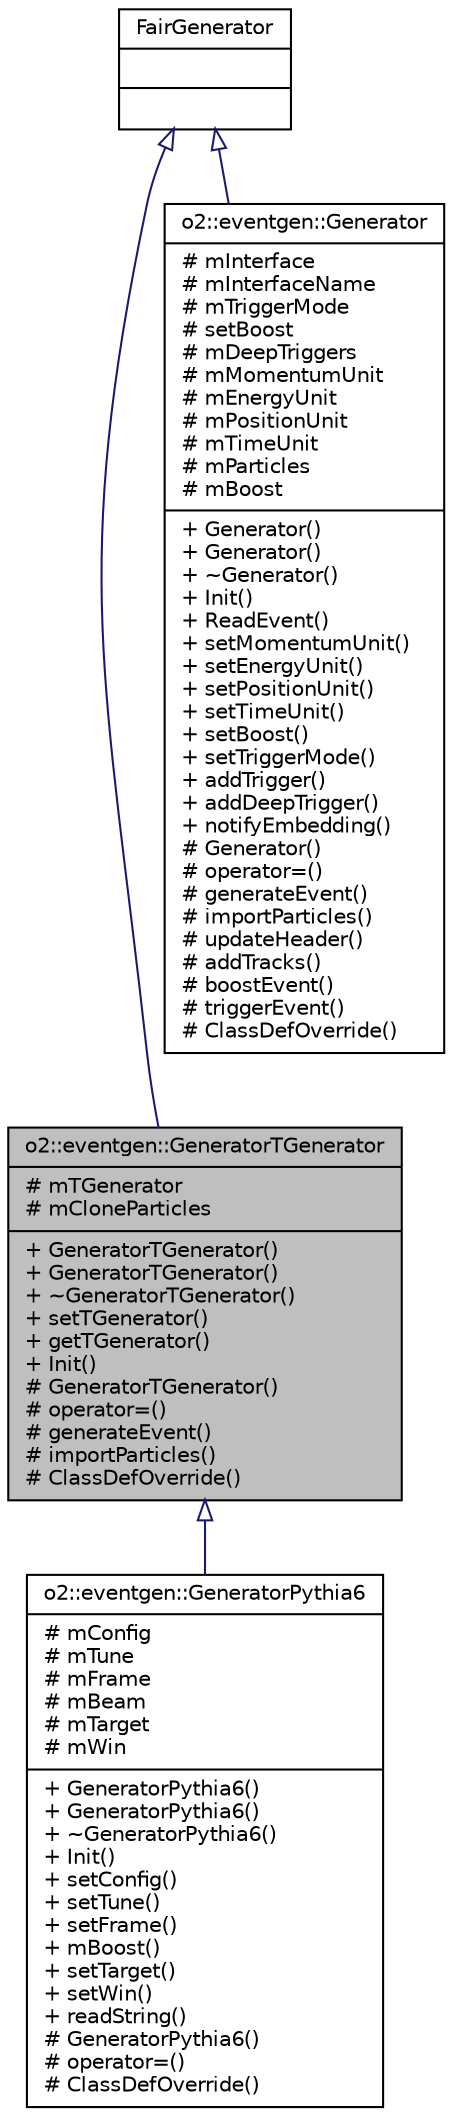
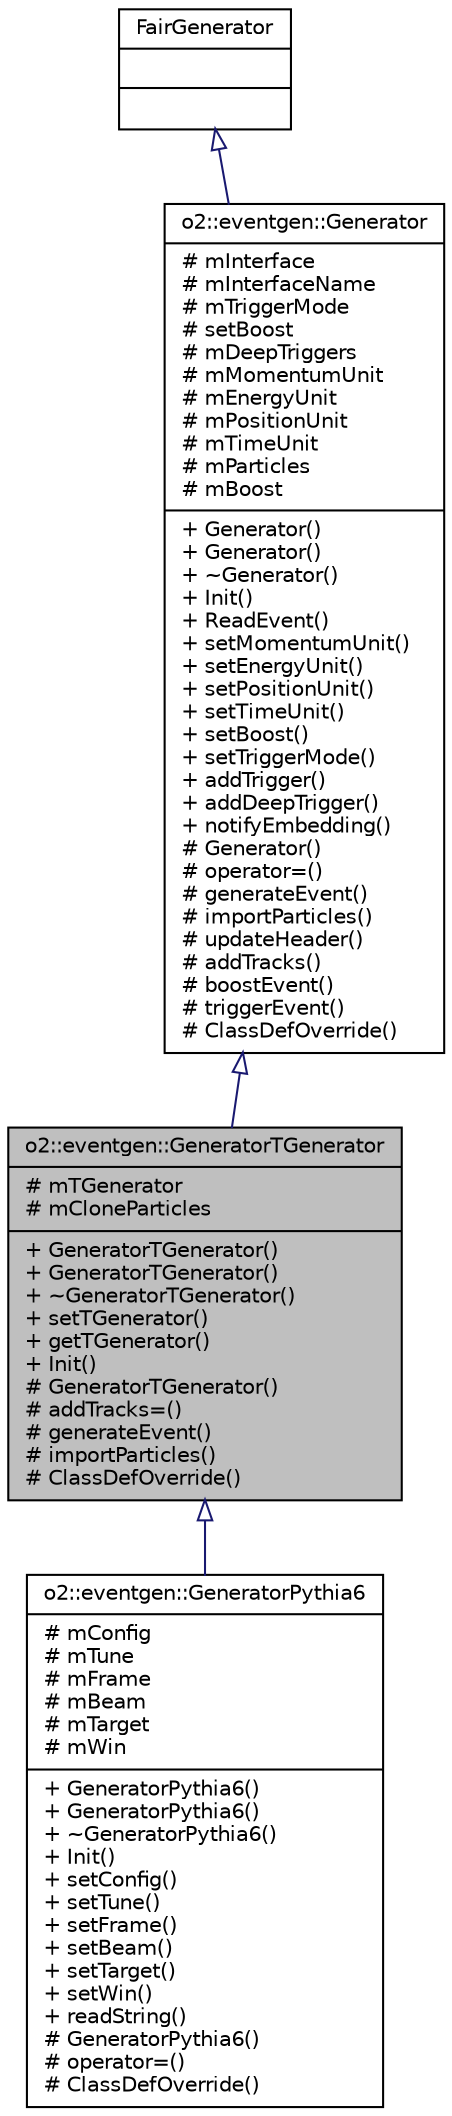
(103, 636) -> (236, 1101)
(96, 1410) -> (104, 1410)
(103, 1949) -> (109, 1949)
